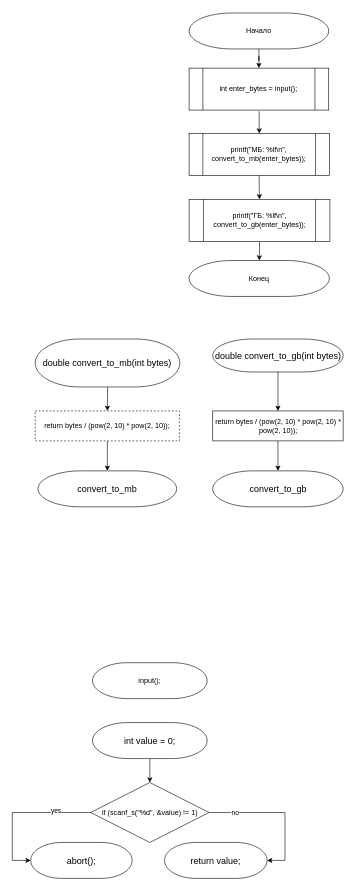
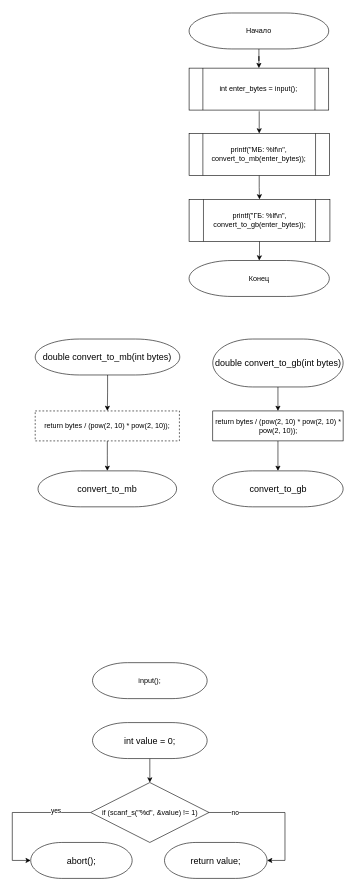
(278, 355) -> (278, 363)
(108, 363) -> (108, 357)
